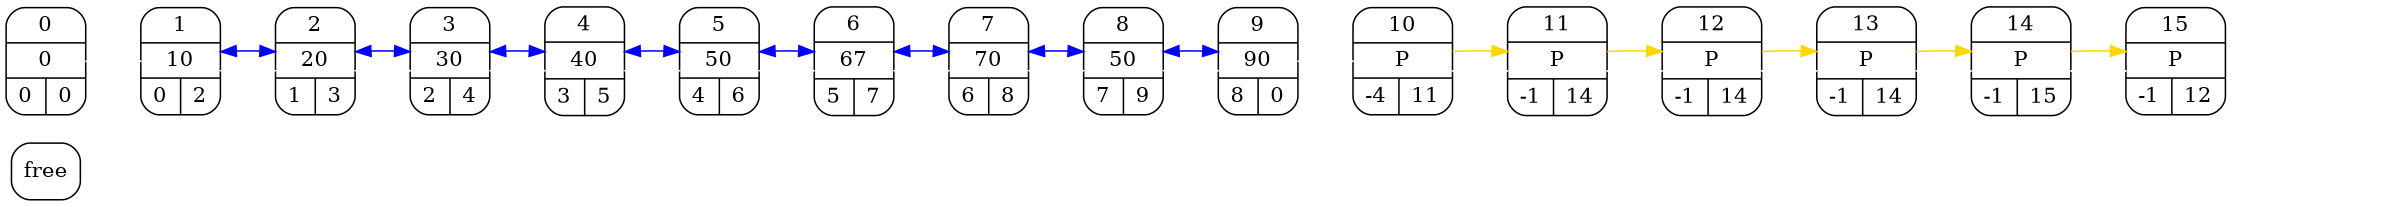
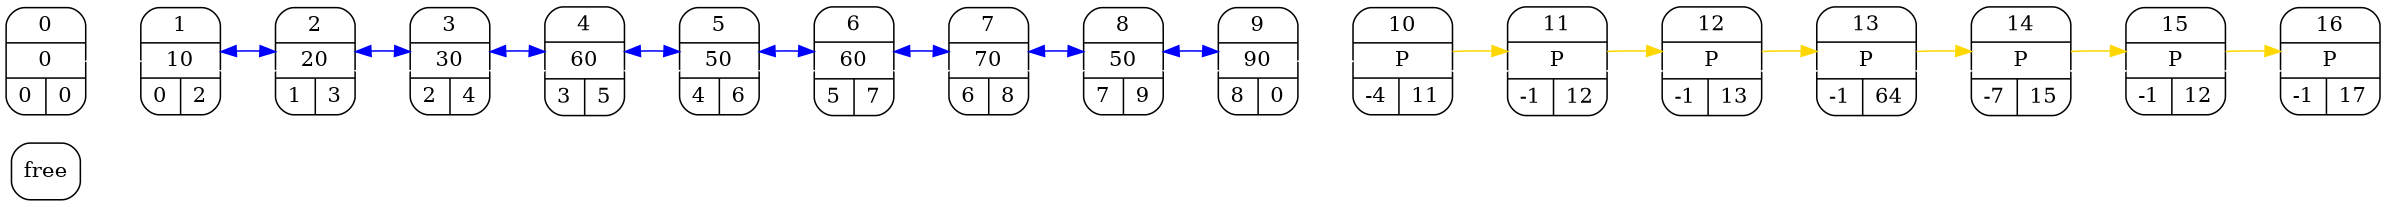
(585, 60) -> (585, 60)
(854, 60) -> (854, 60)
none -> (2330, 61)
(1580, 96) -> (1580, 96)
(1735, 96) -> (1735, 96)
(1889, 96) -> (1889, 96)
(1994, 96) -> (1994, 96)
